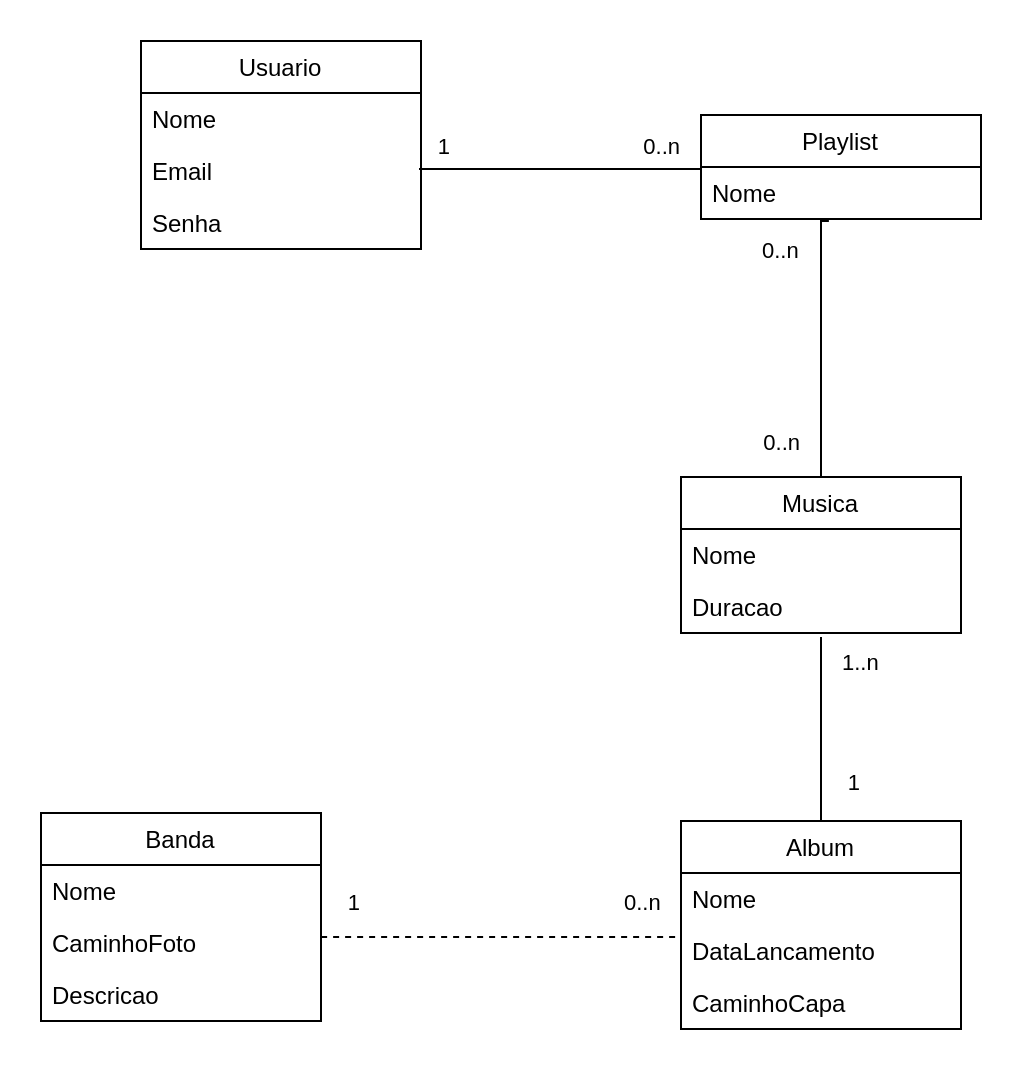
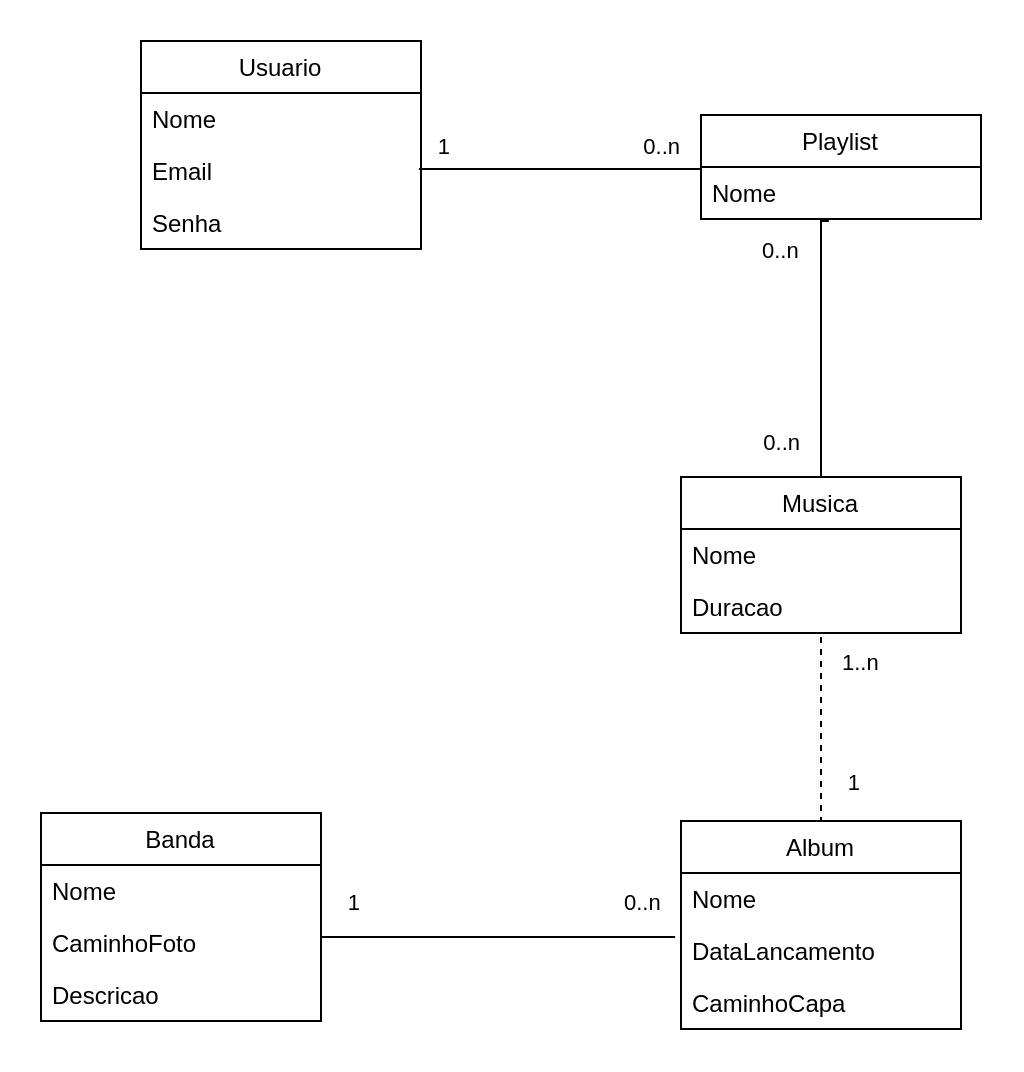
(821, 729) -> (821, 729)
(498, 937) -> (498, 937)
